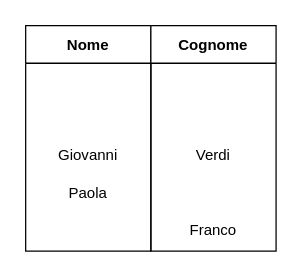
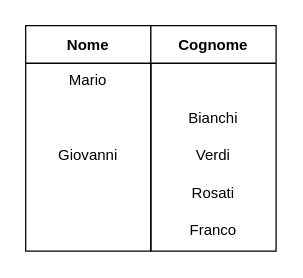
none -> (88, 82)
none -> (213, 119)
(88, 194) -> none
none -> (213, 194)
